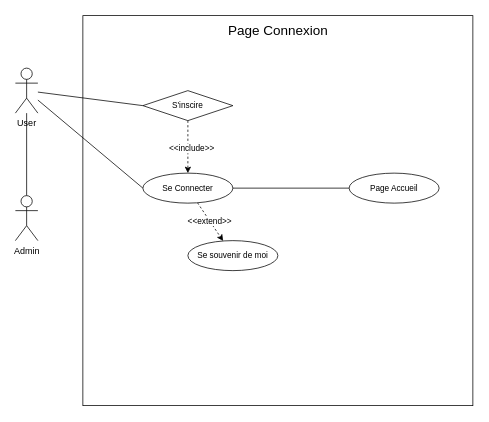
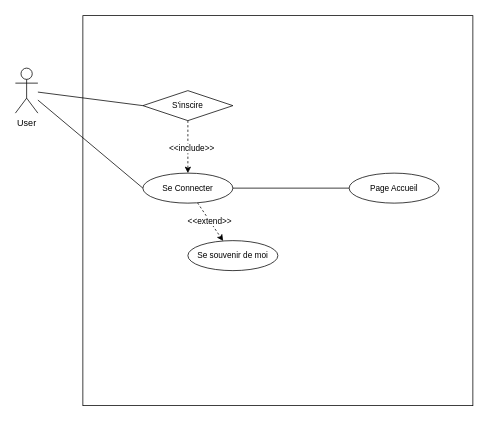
(278, 30) -> none
(27, 154) -> none
(27, 218) -> none
